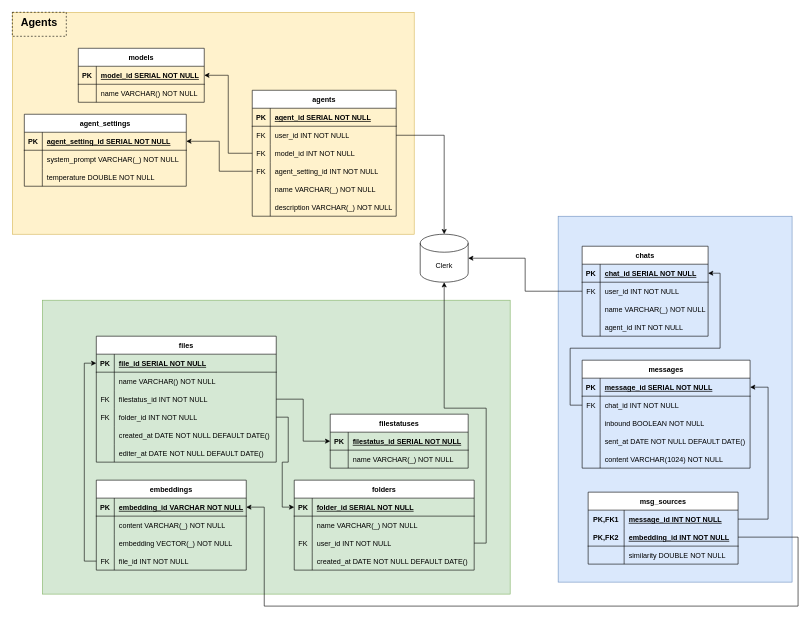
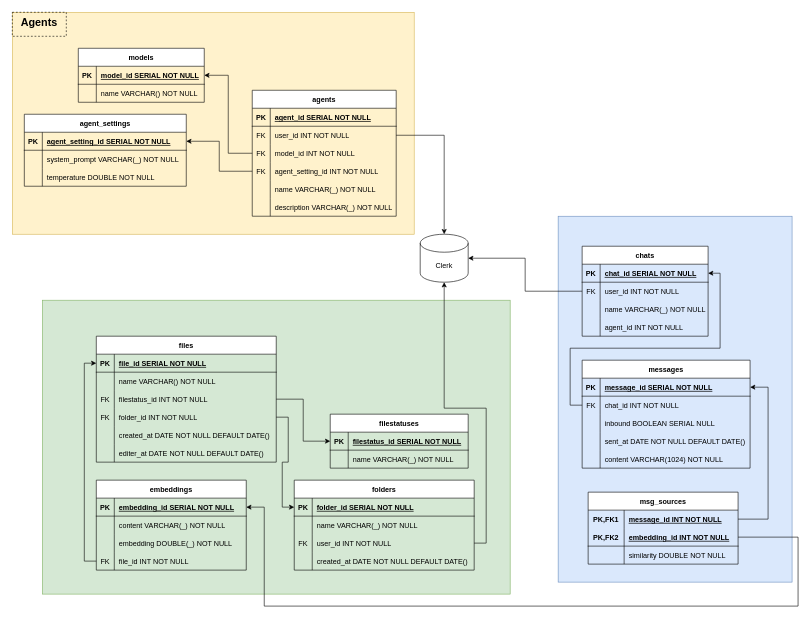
(649, 424) -> (655, 424)
(173, 508) -> (171, 508)
(172, 544) -> (172, 544)
